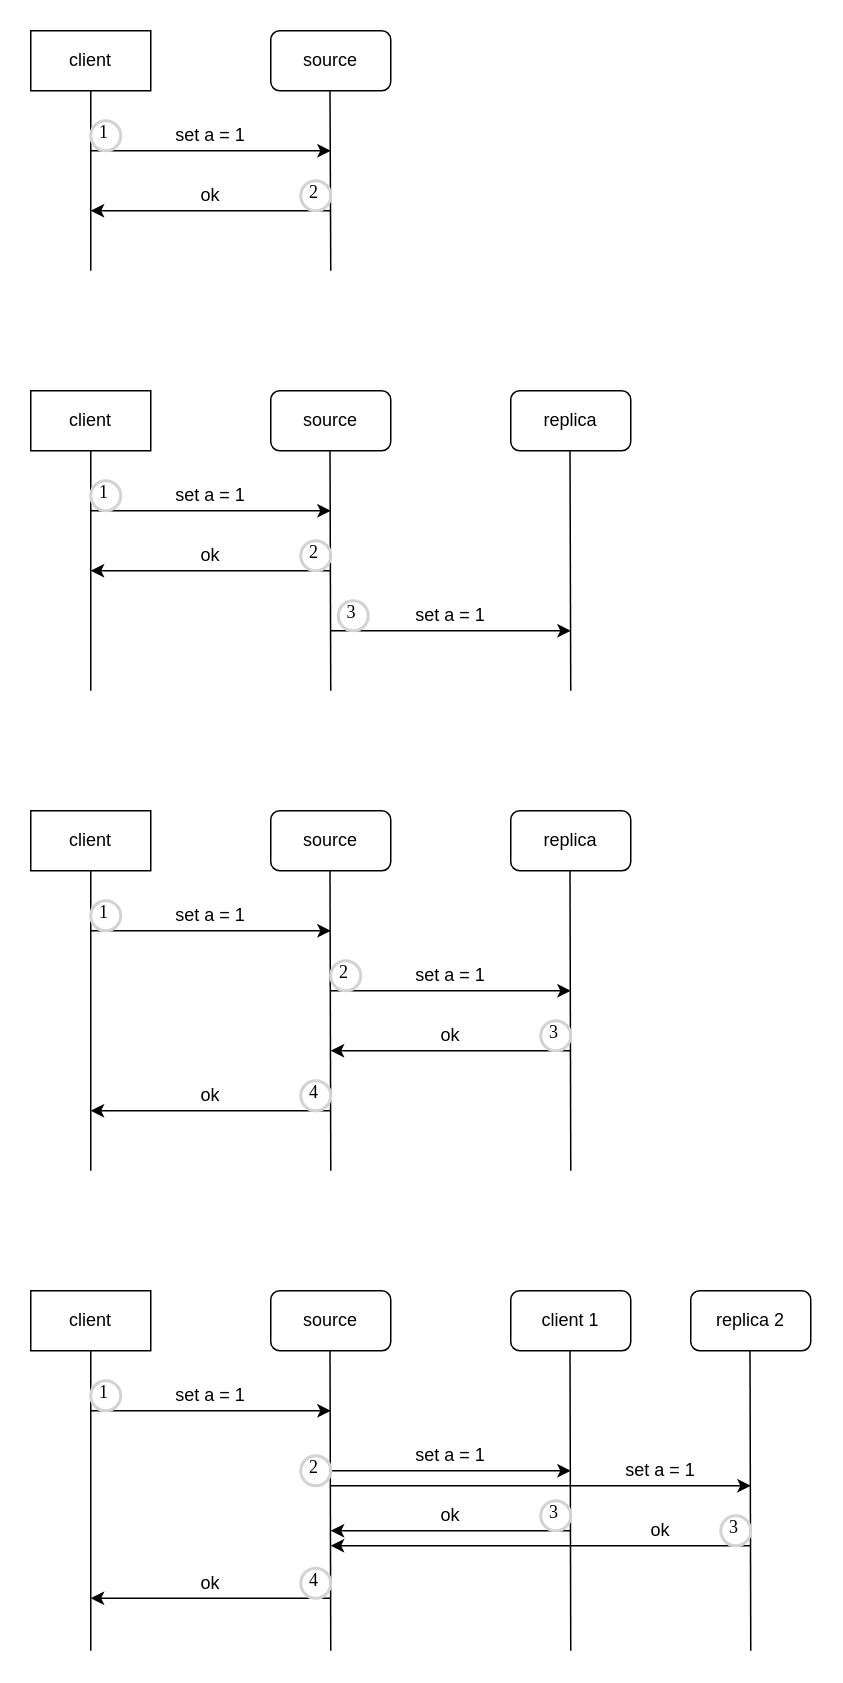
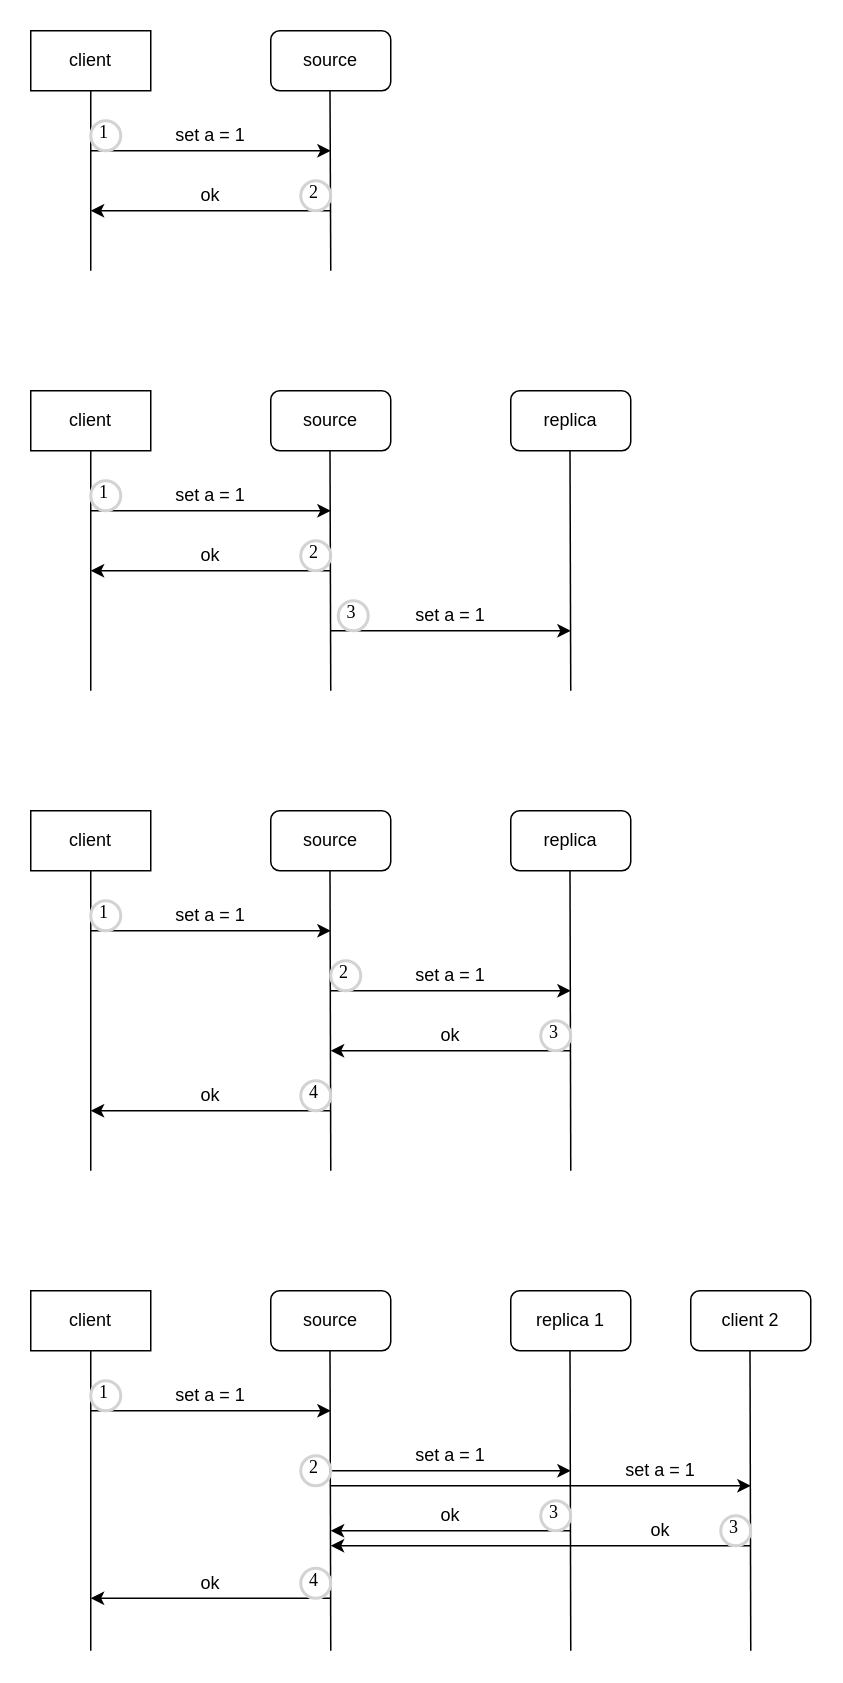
(571, 1321) -> (571, 1321)
(751, 1321) -> (751, 1321)
